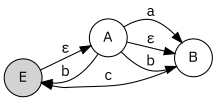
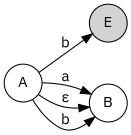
(61, 60) -> none
(116, 85) -> none
